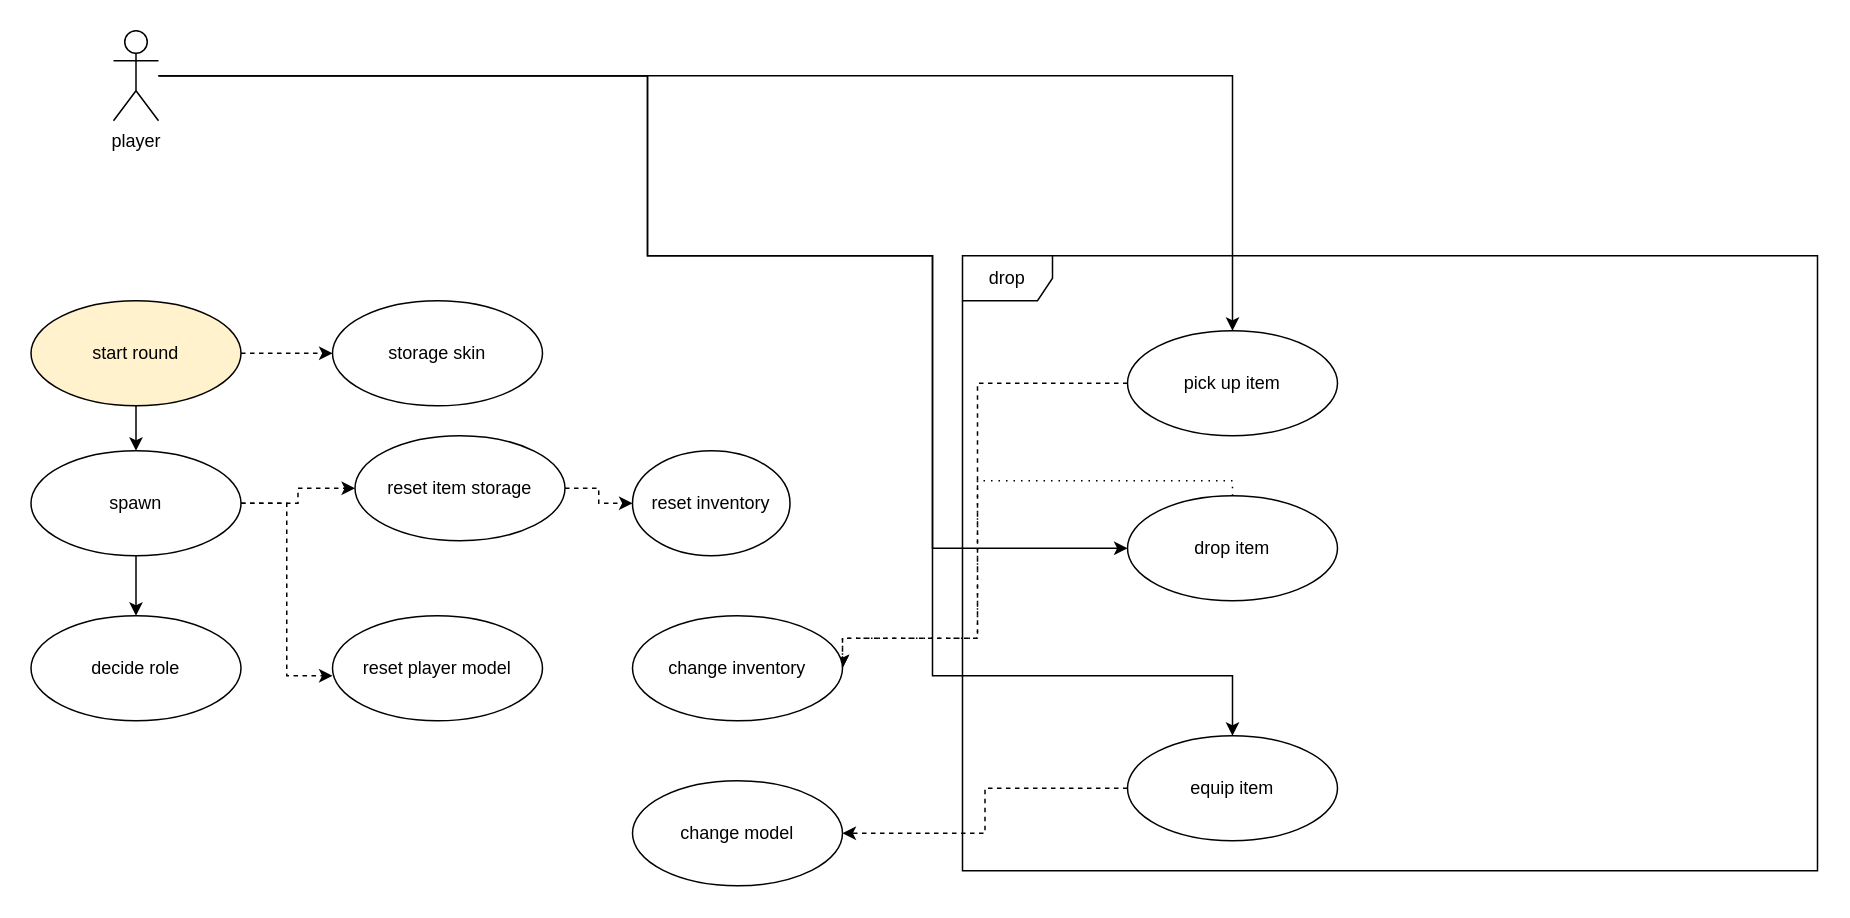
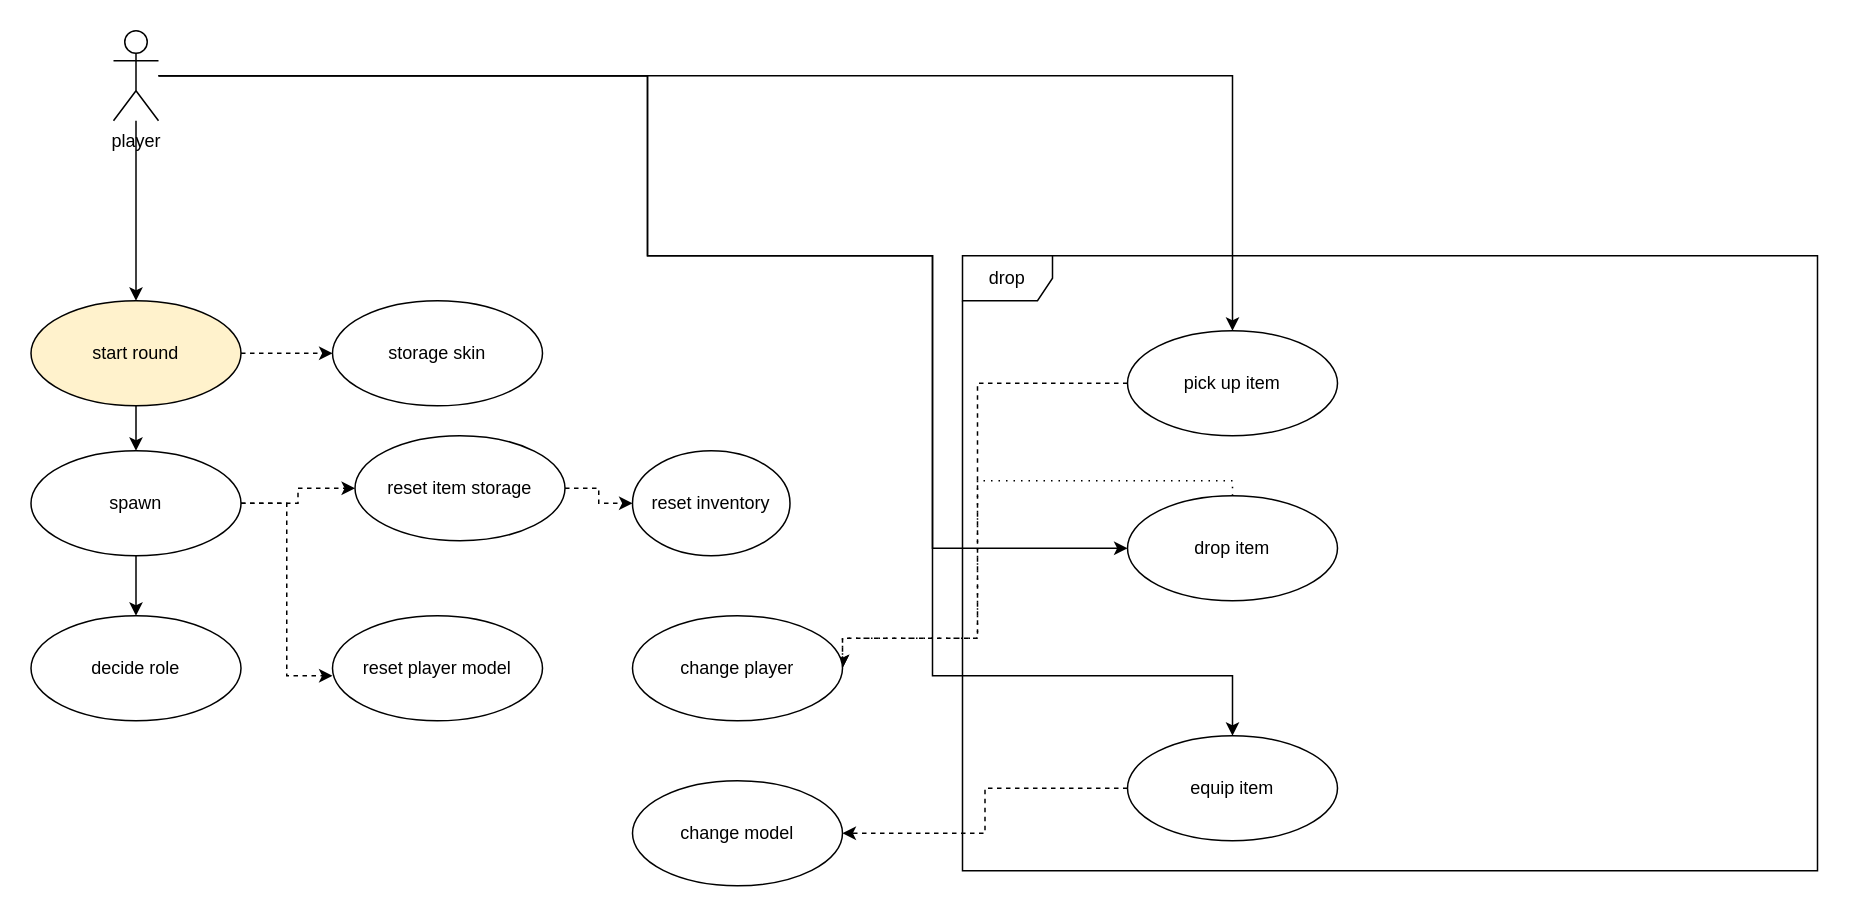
none -> (136, 206)
(737, 668) -> (737, 668)
